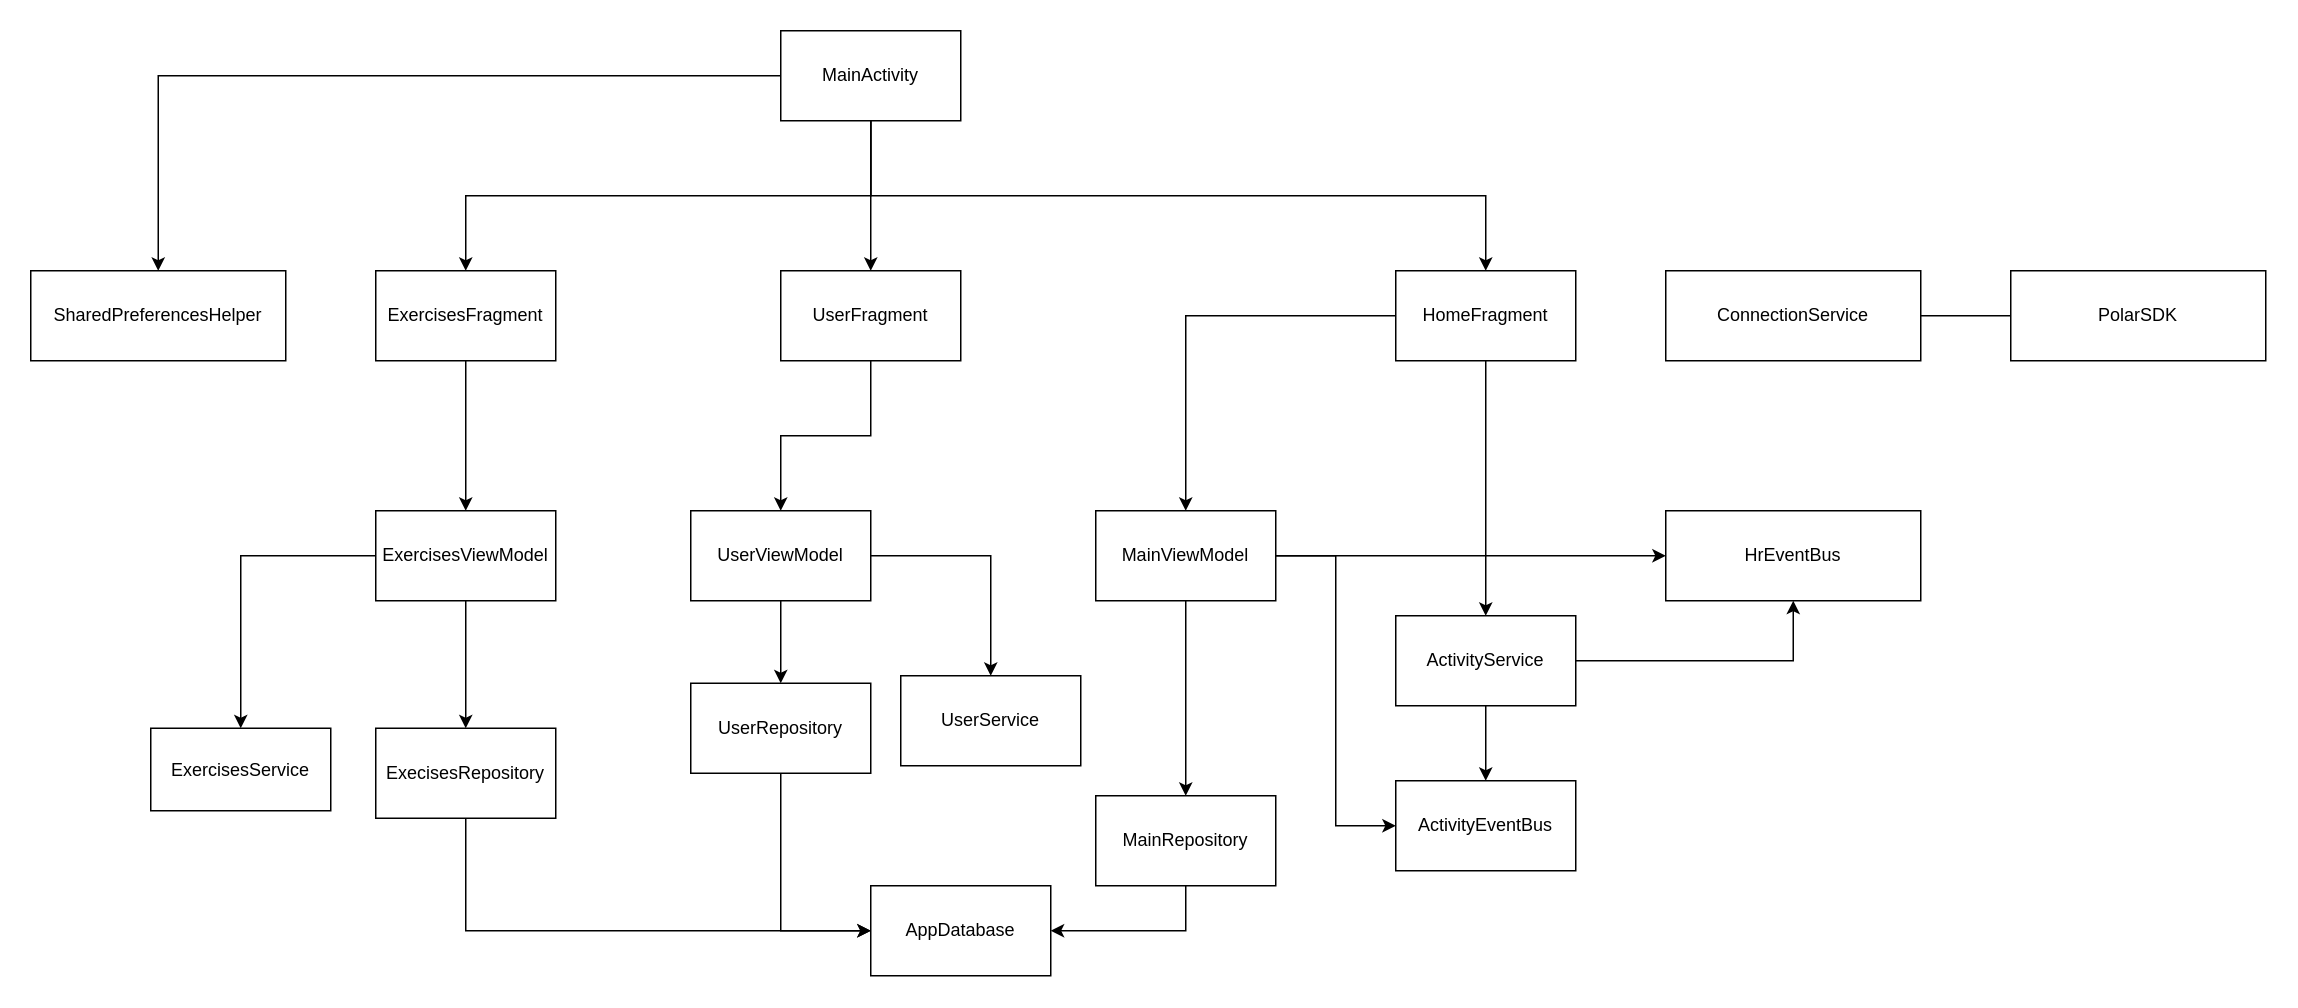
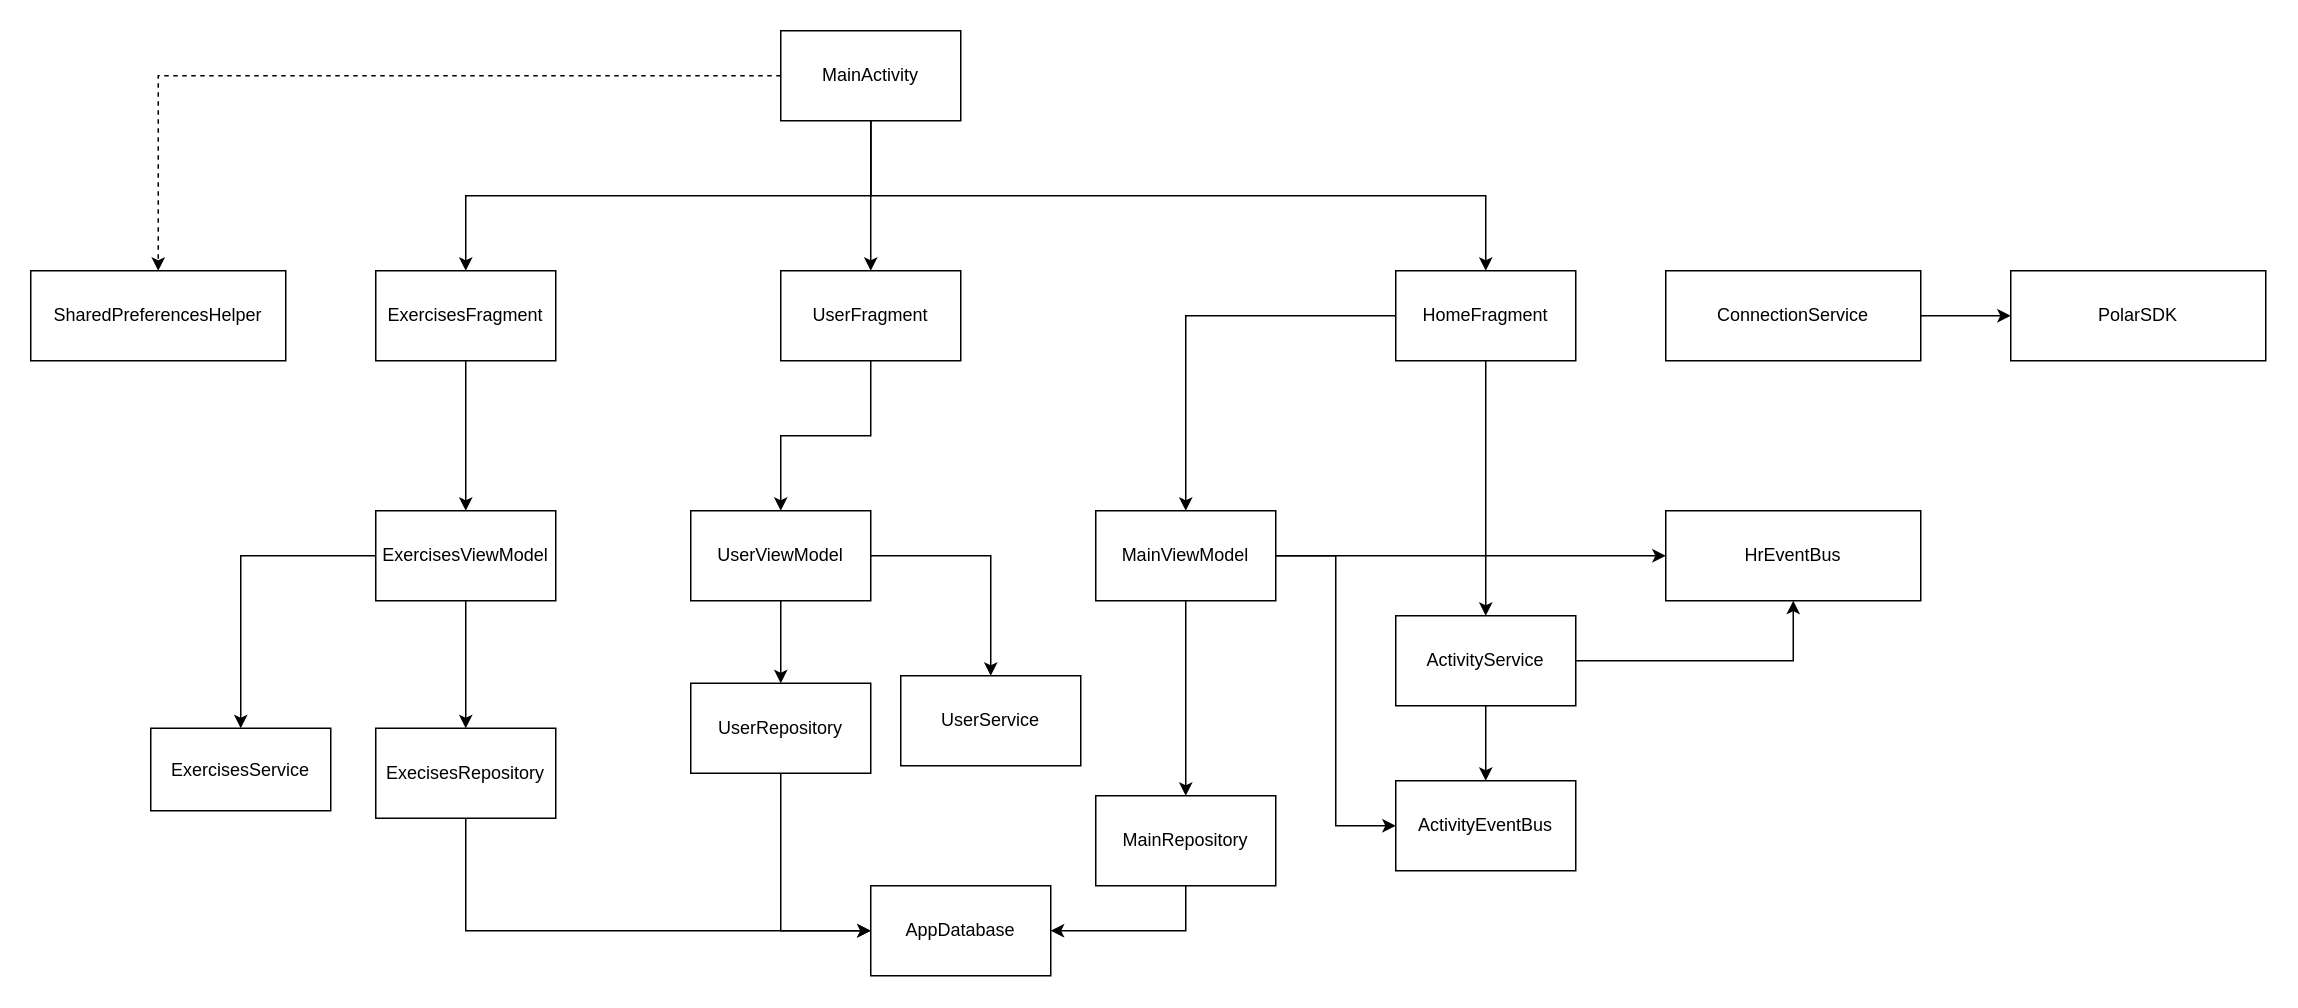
(375, 76) -> (375, 76)
(2003, 316) -> (1999, 316)
